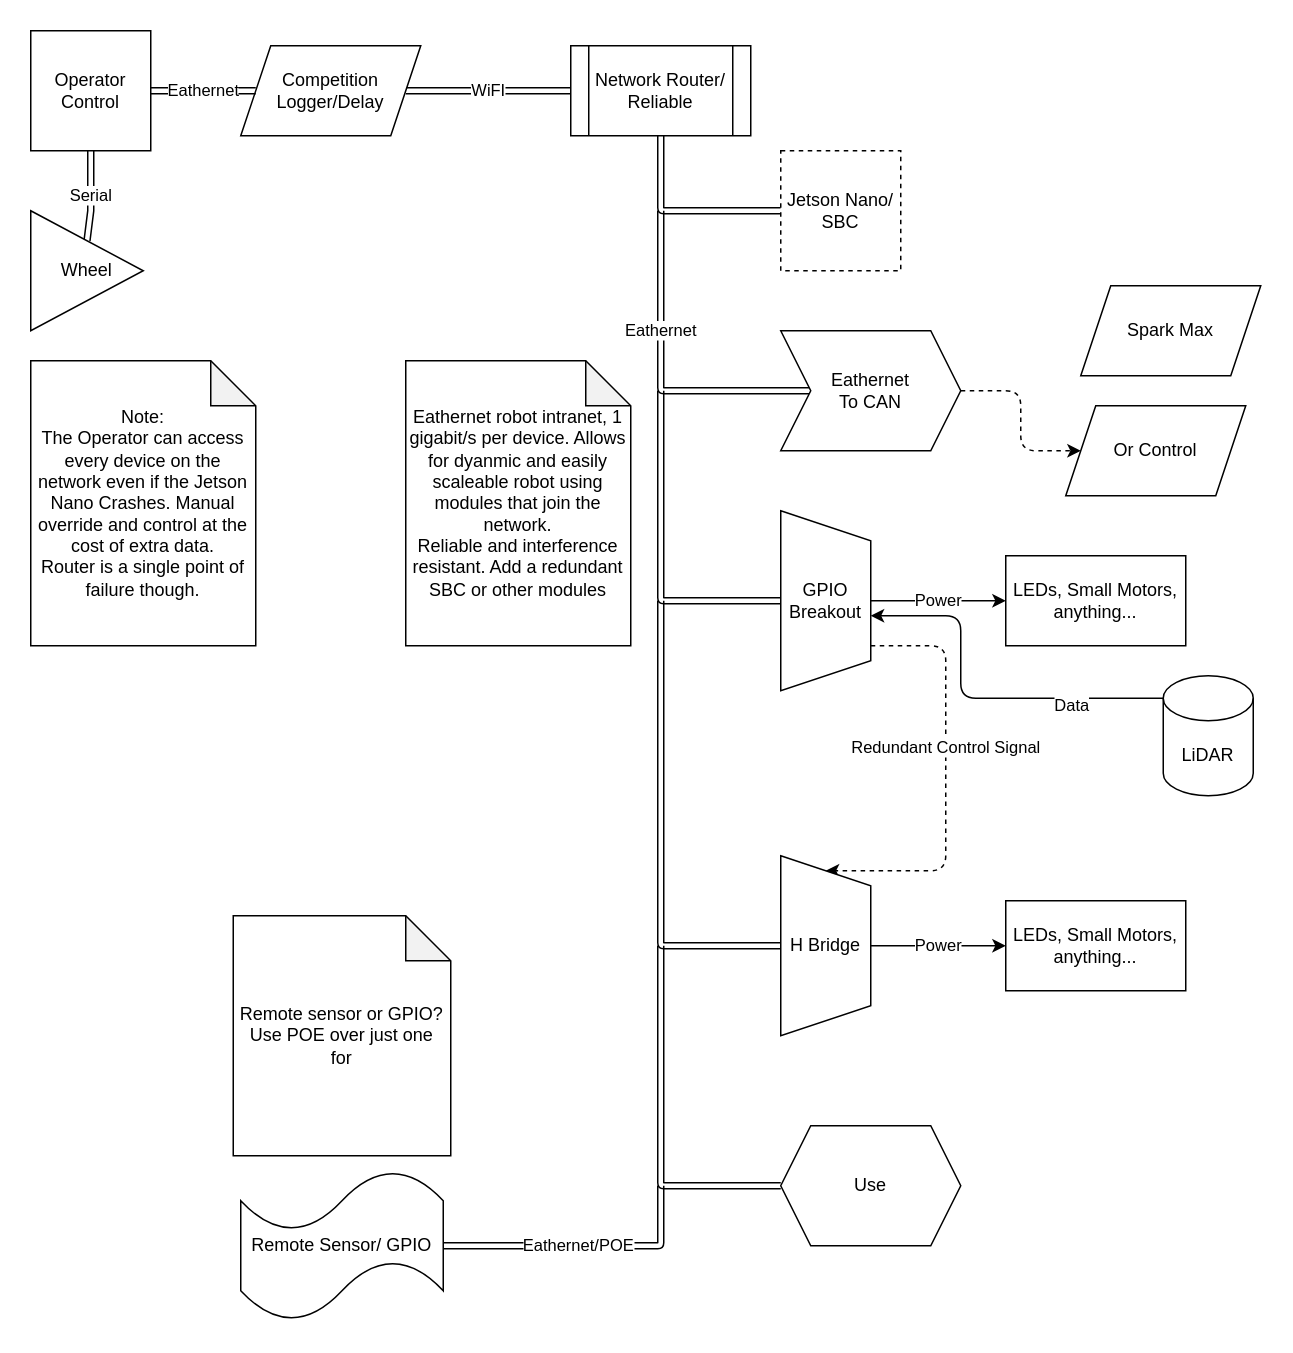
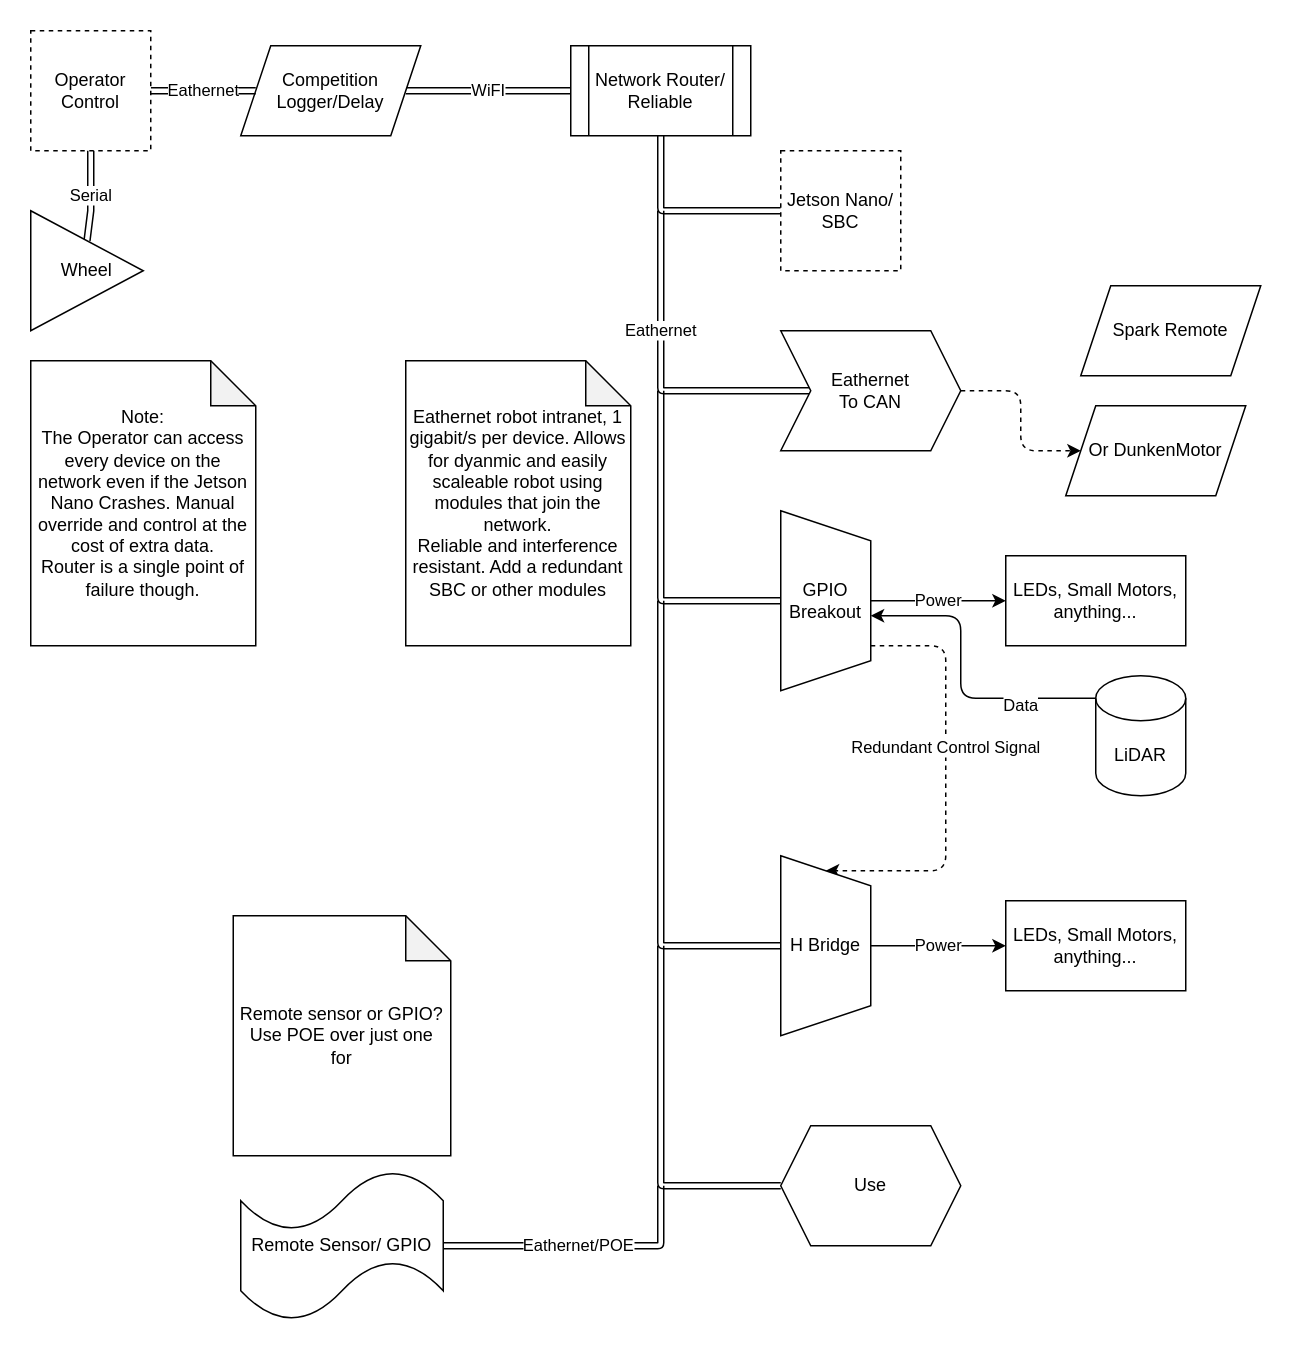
(91, 91) -> (91, 91)
(1171, 331) -> (1171, 331)
(1156, 451) -> (1156, 451)
(1208, 736) -> (1141, 736)
